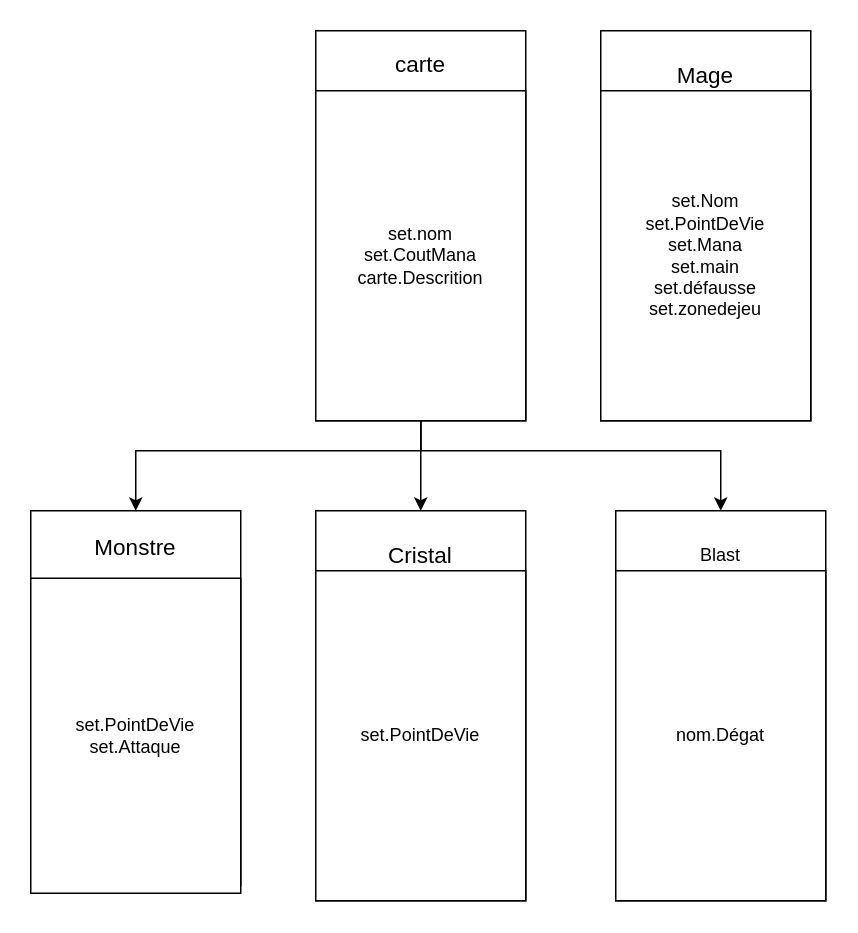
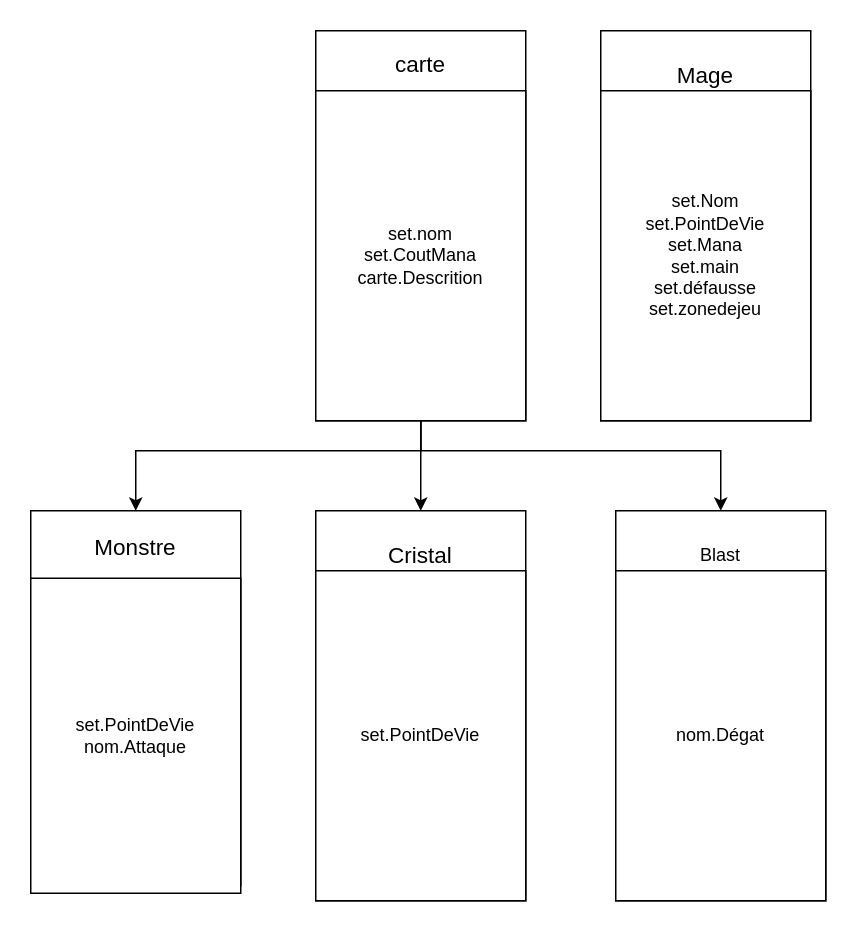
(136, 736) -> (136, 736)
